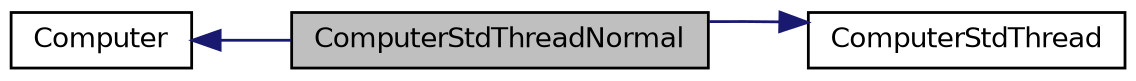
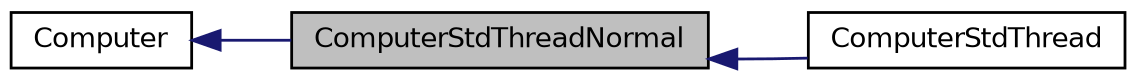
(744, 22) -> (772, 59)
